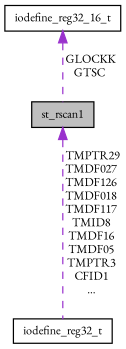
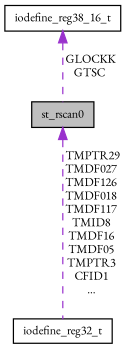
(63, 18) -> (63, 18)
(63, 115) -> (63, 115)
